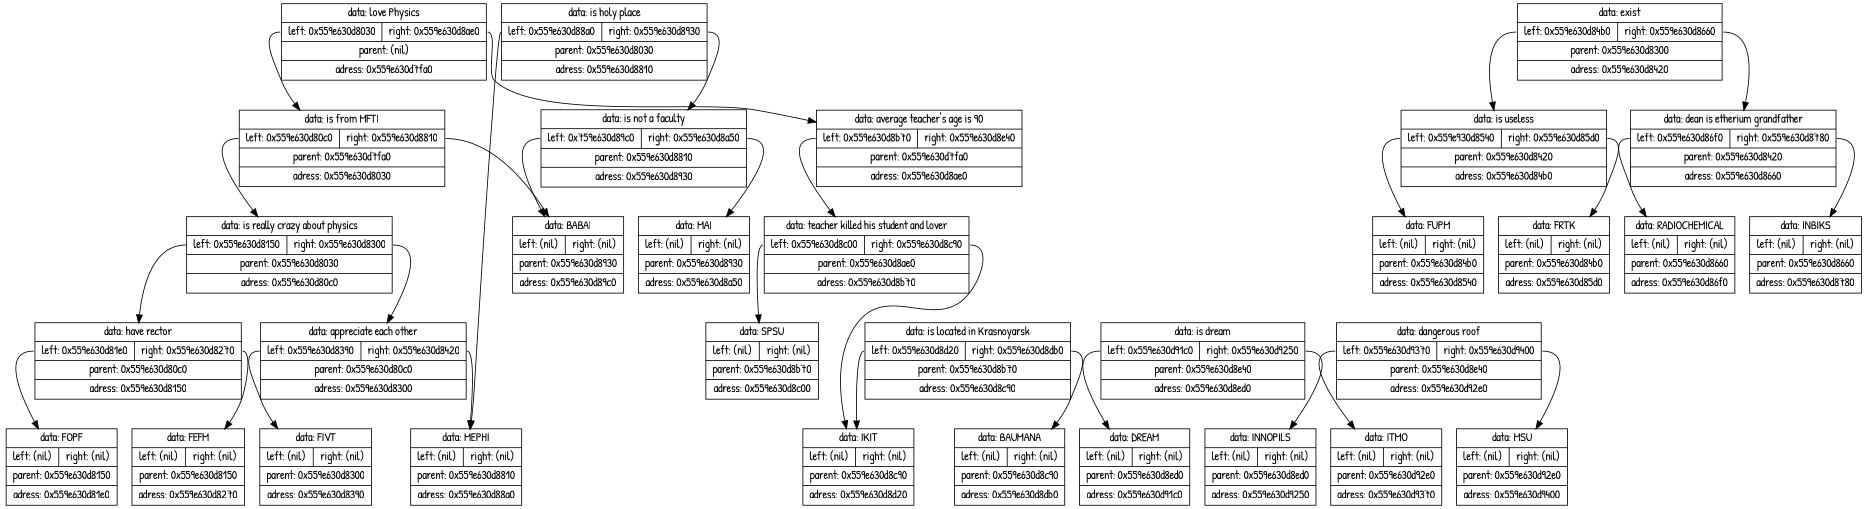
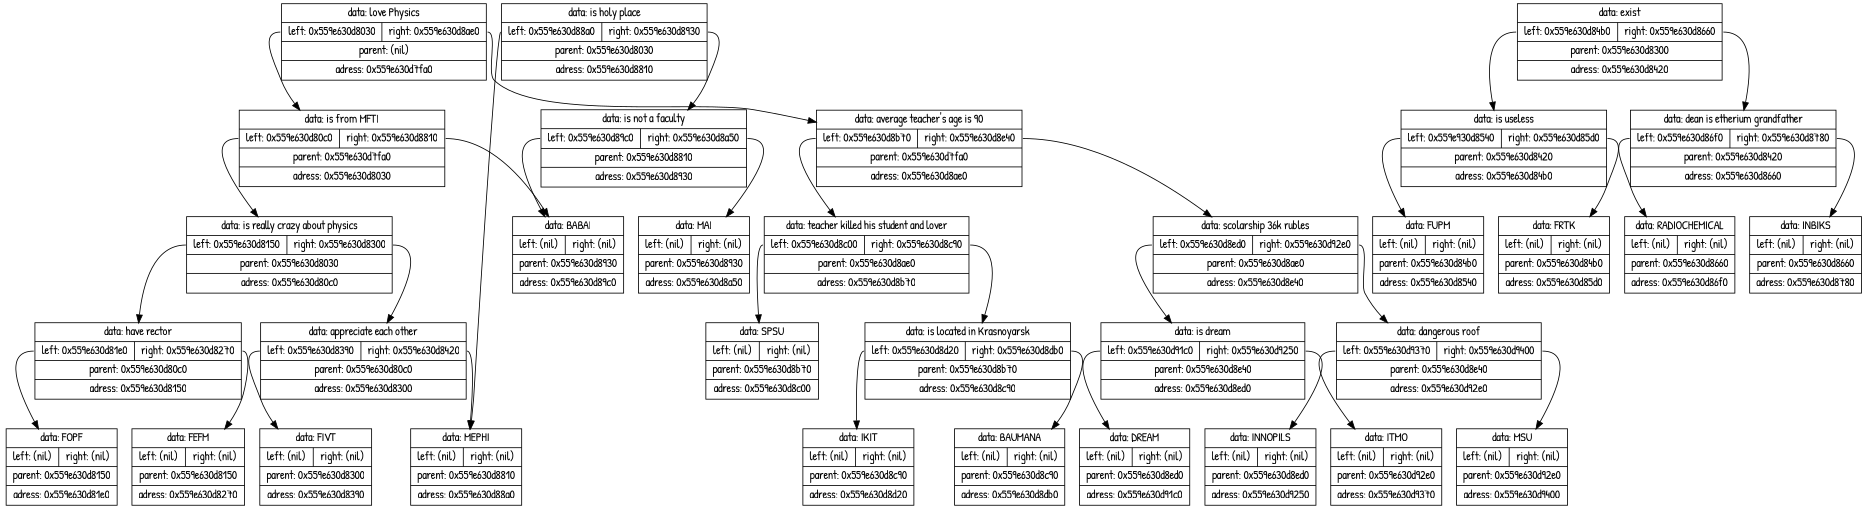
(591, 138) -> (591, 138)
none -> (1256, 255)
(892, 306) -> (992, 274)
